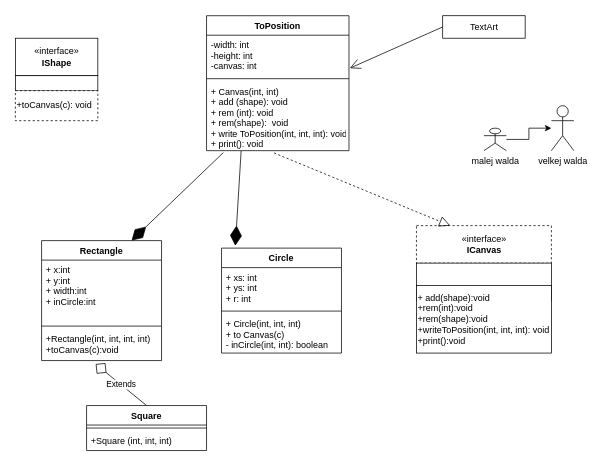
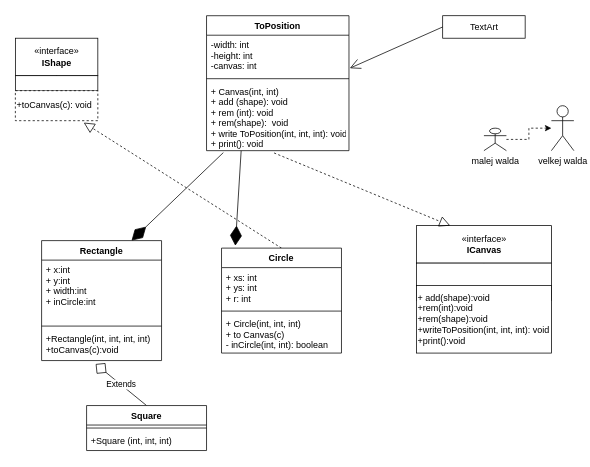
(529, 137) -> (529, 137)
none -> (188, 188)
(484, 244) -> (484, 244)
